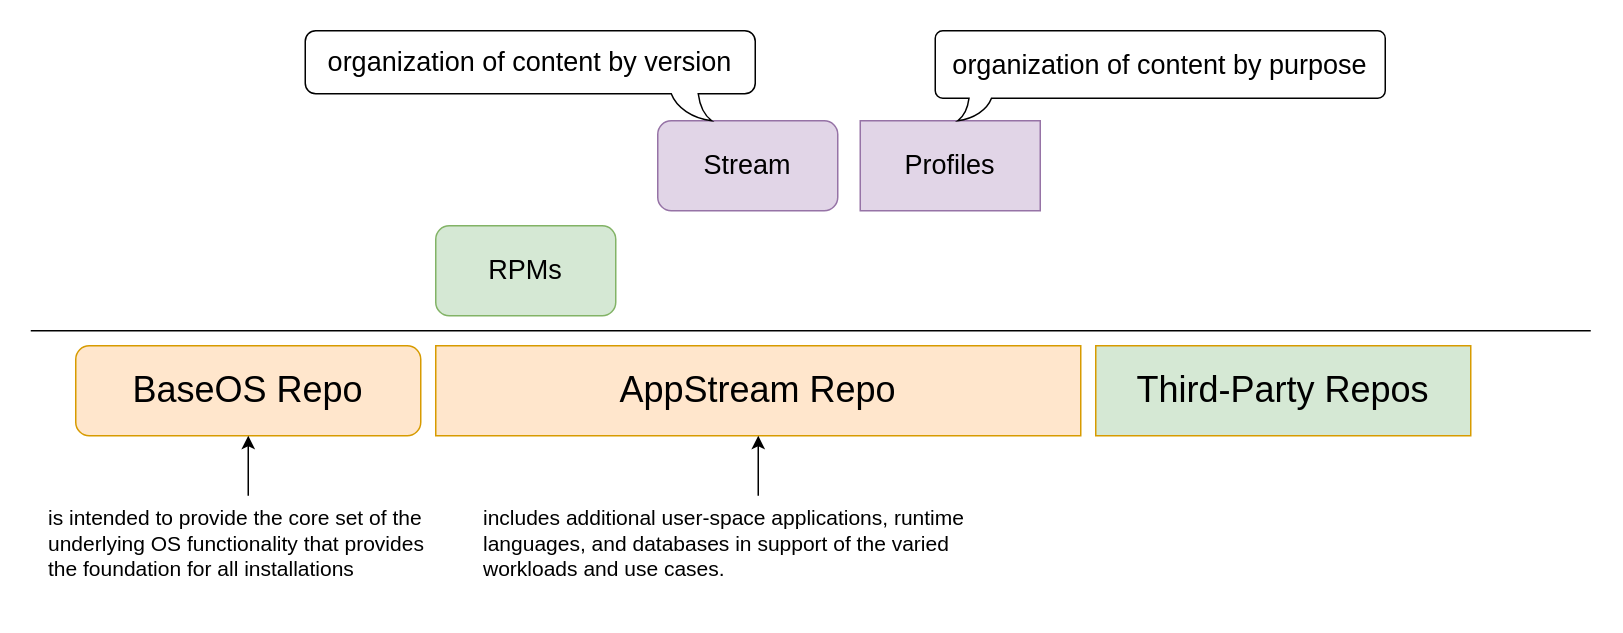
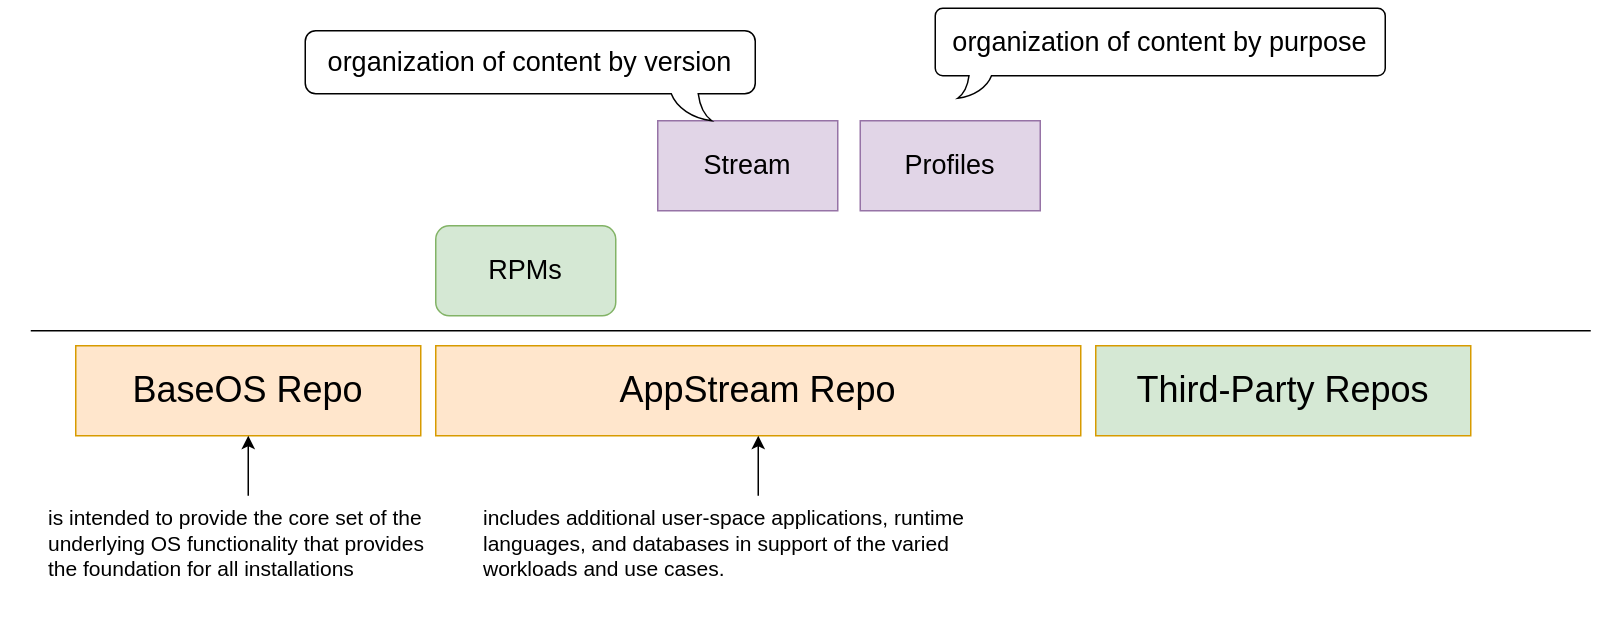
(1160, 76) -> (1160, 53)
(748, 166) -> (748, 166)
(248, 391) -> (248, 391)
